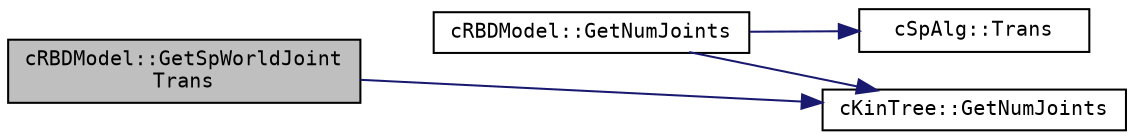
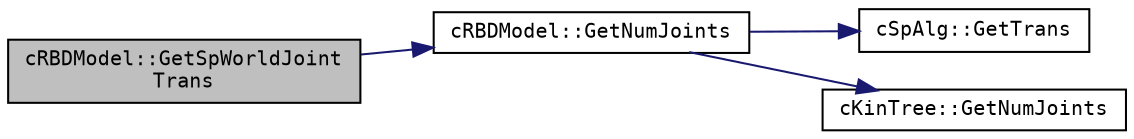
(974, 31) -> (974, 31)
(581, 91) -> (387, 52)
